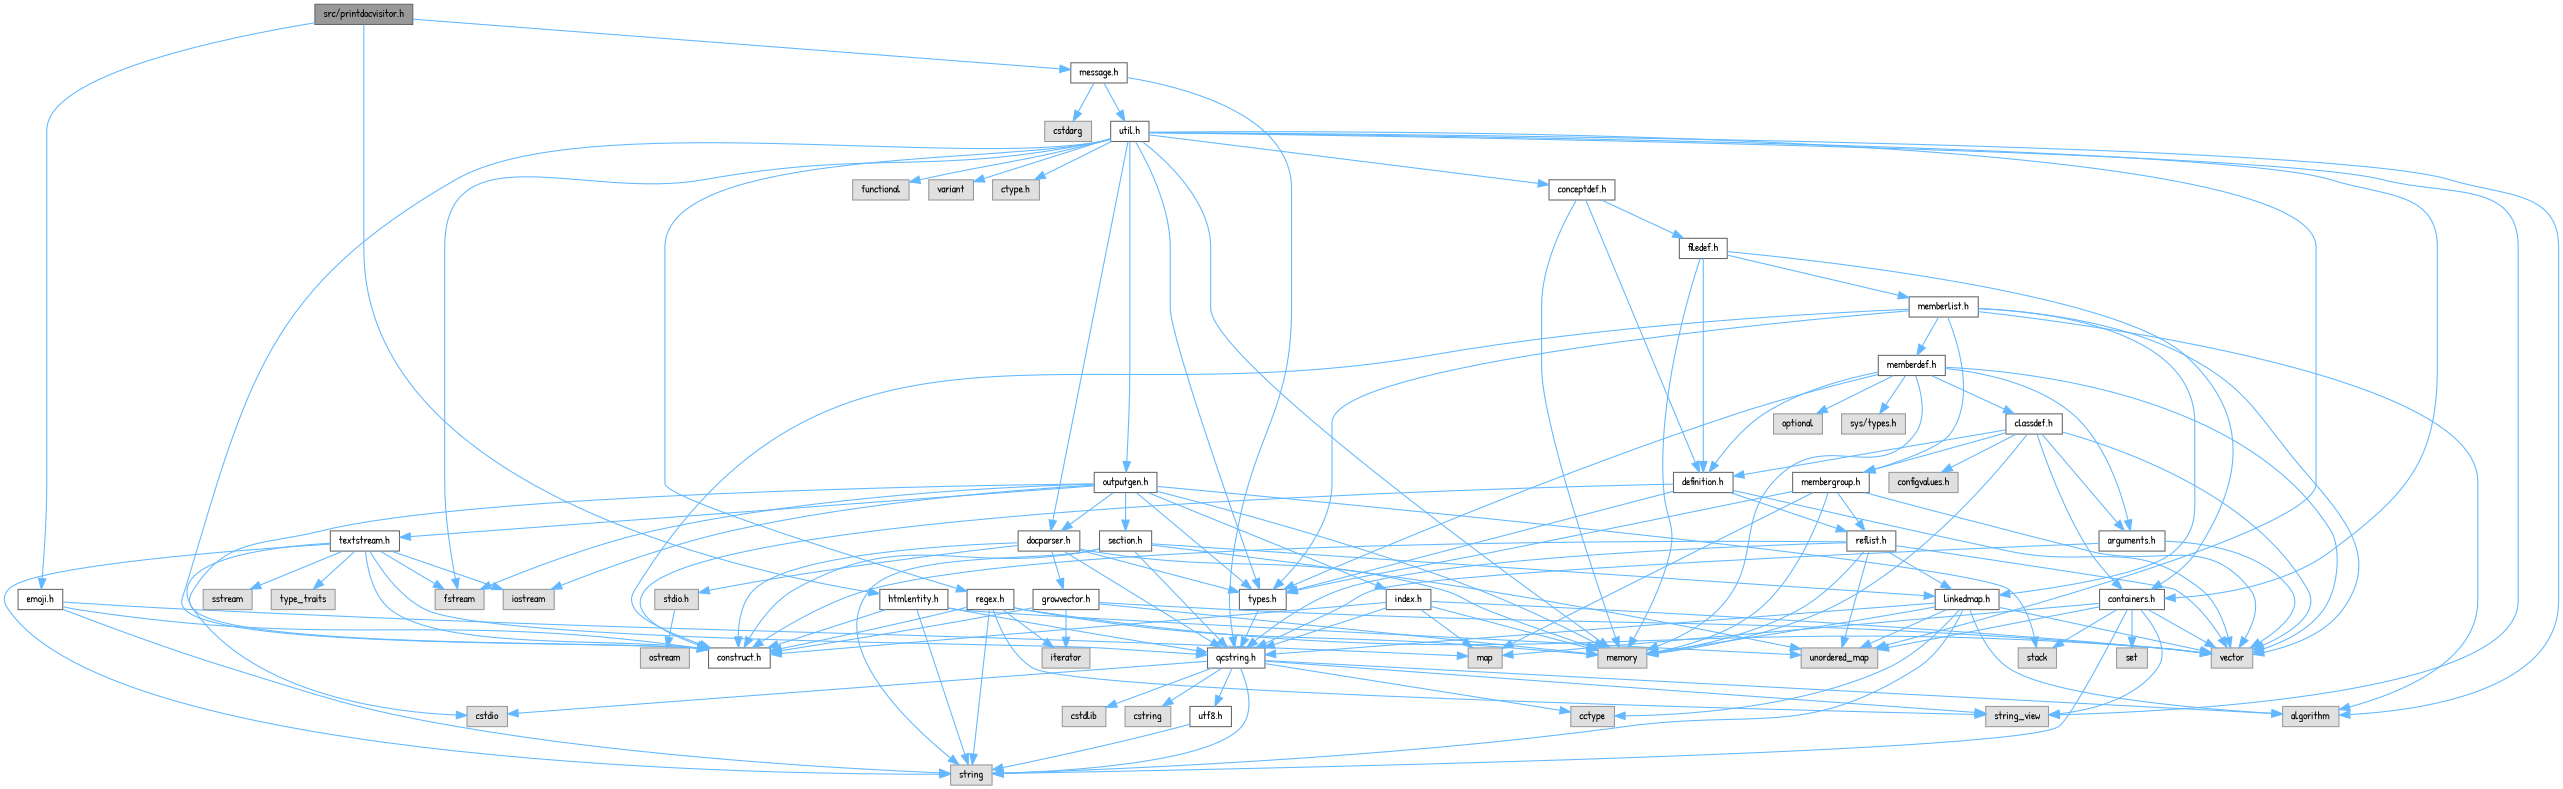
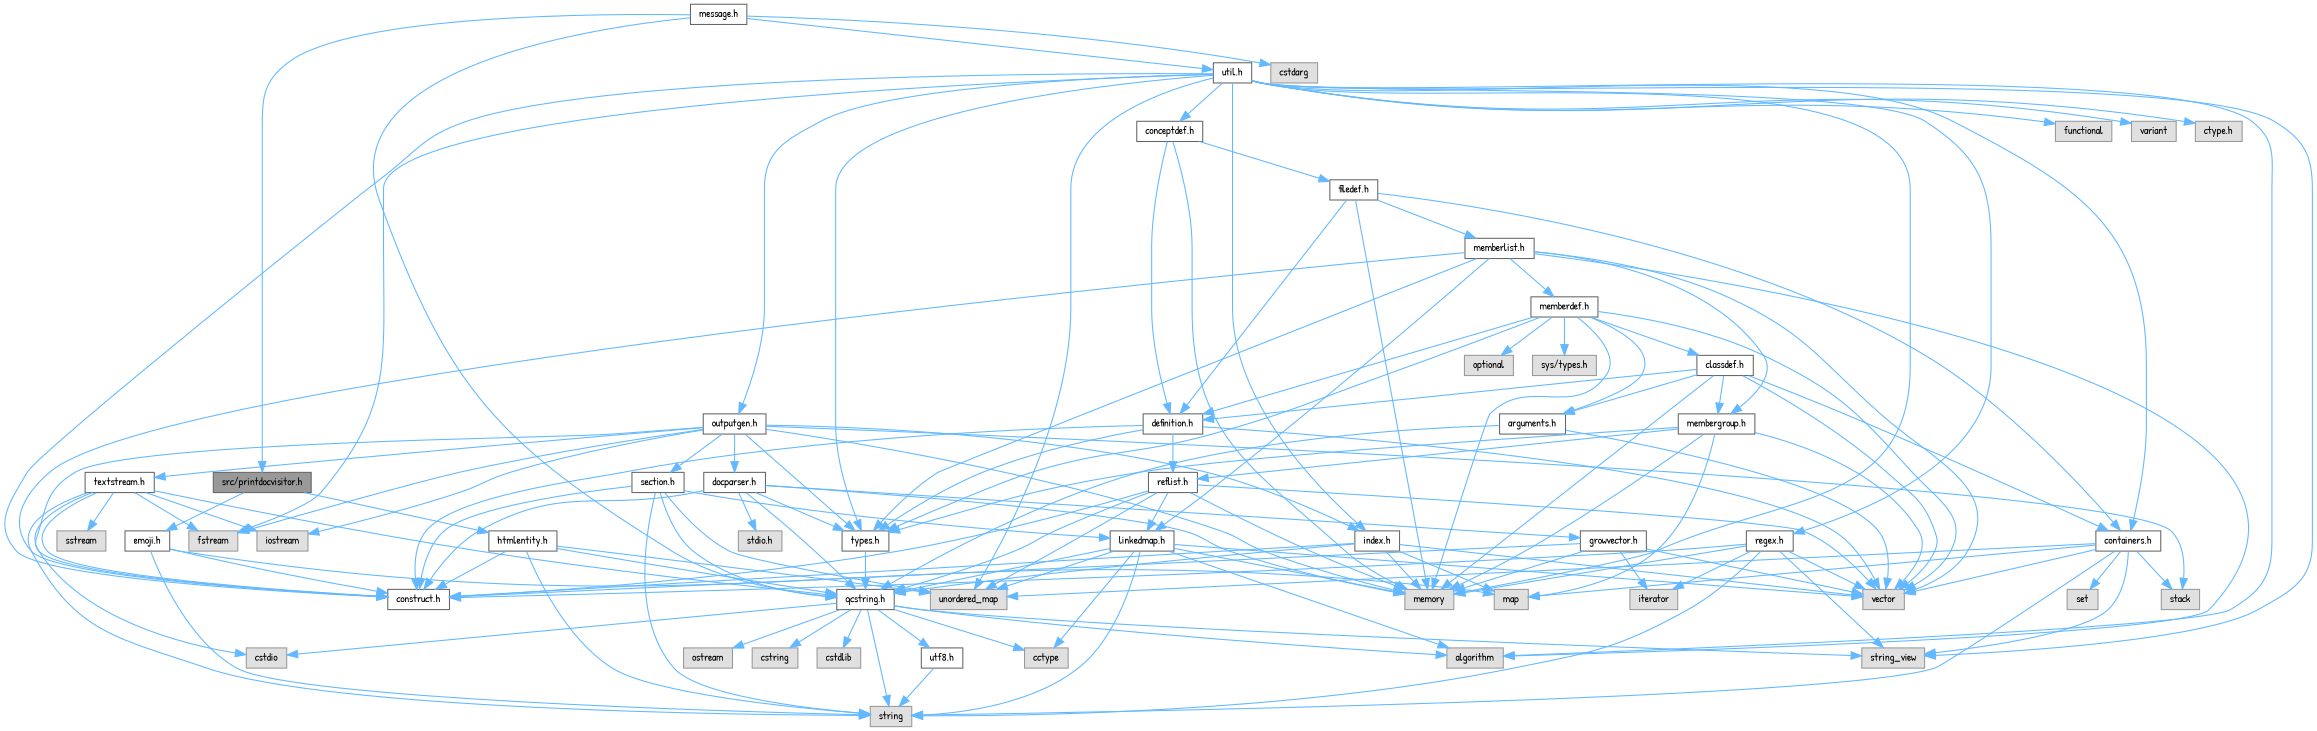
(736, 44) -> (289, 62)
(1090, 331) -> (1234, 324)
(1924, 482) -> none
(303, 600) -> none
(672, 621) -> (792, 627)
